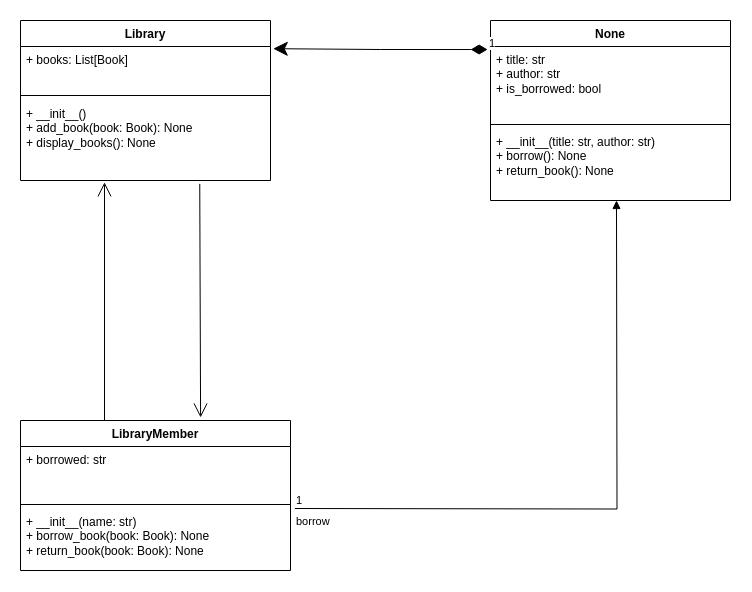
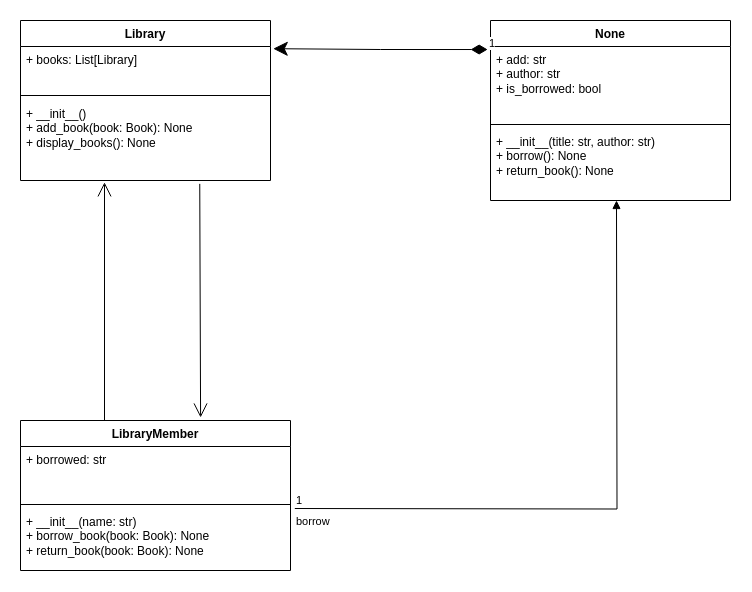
(84, 61) -> (93, 61)
(553, 75) -> (553, 75)
